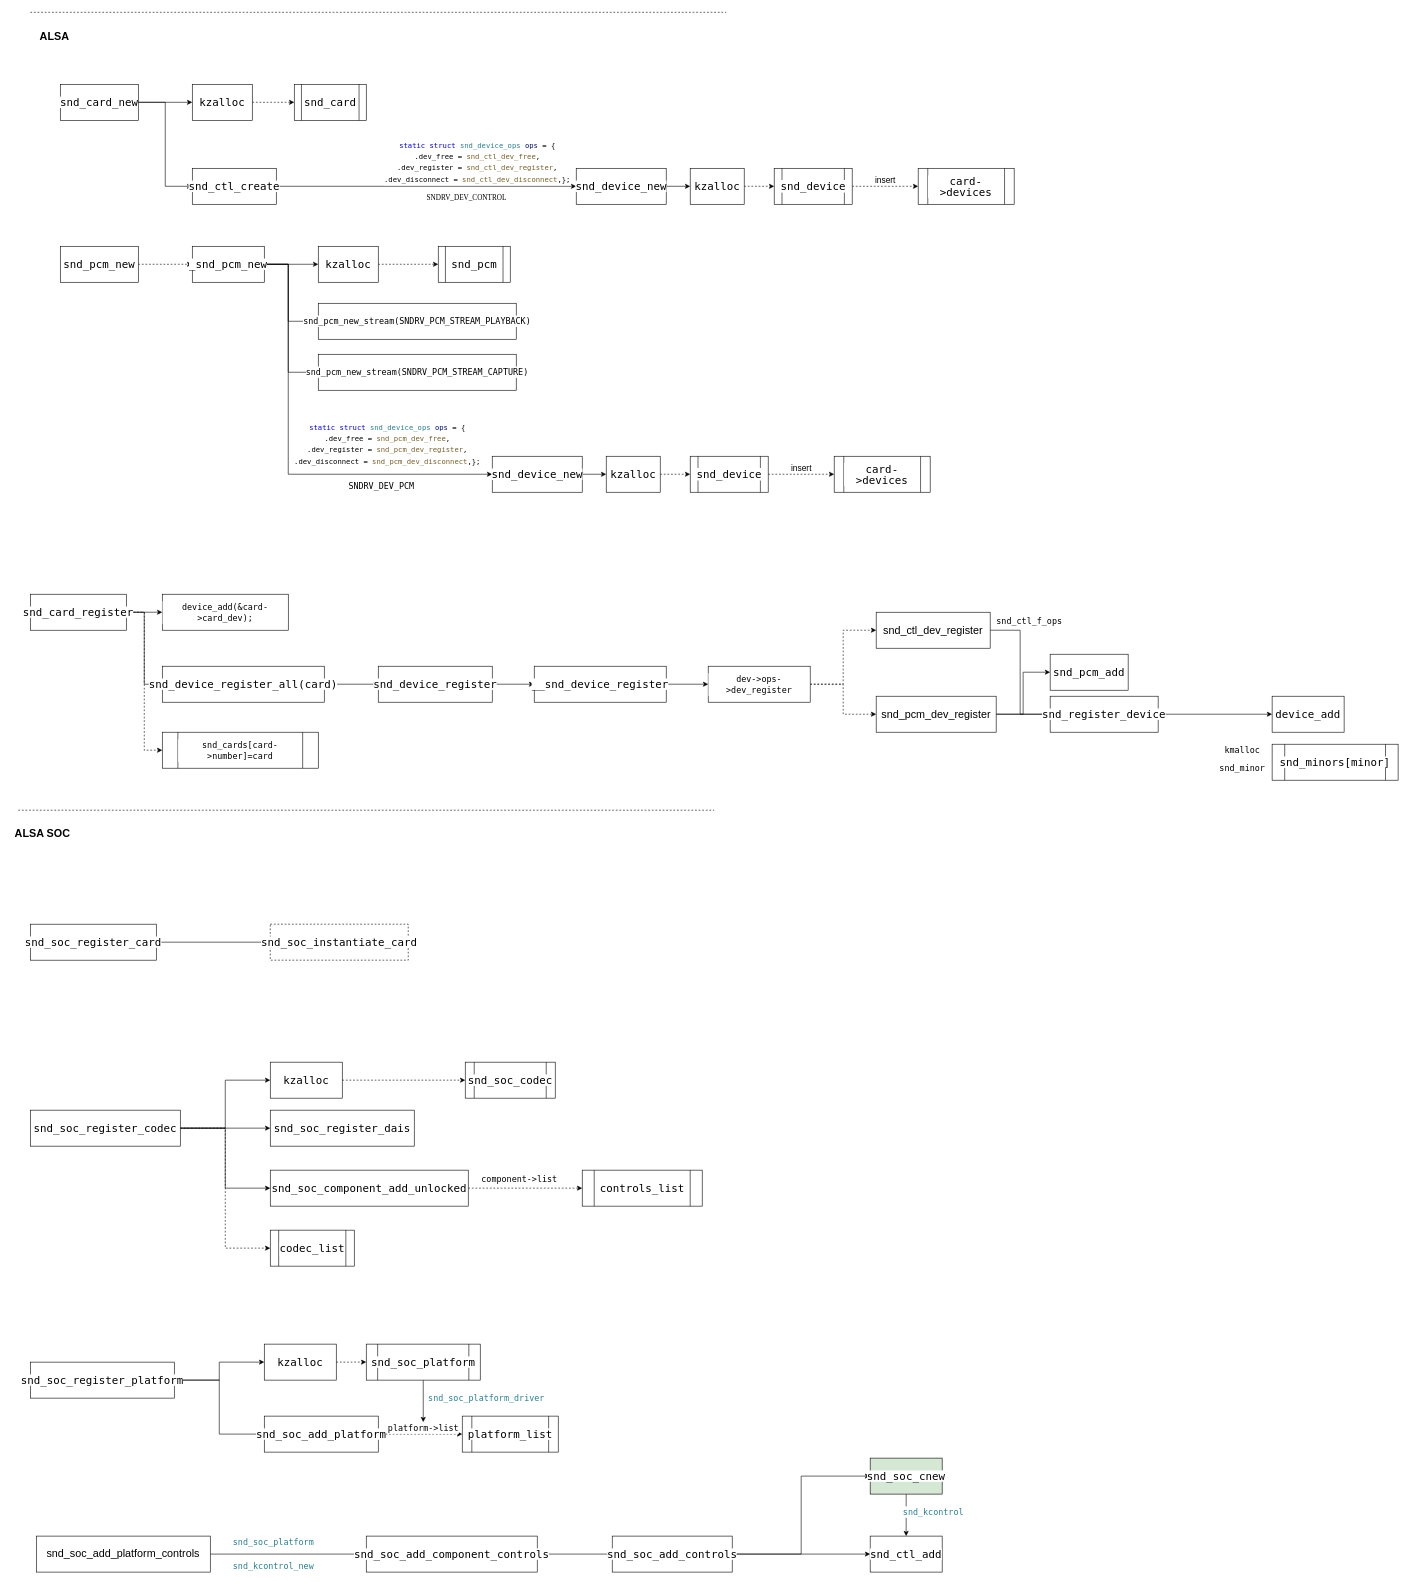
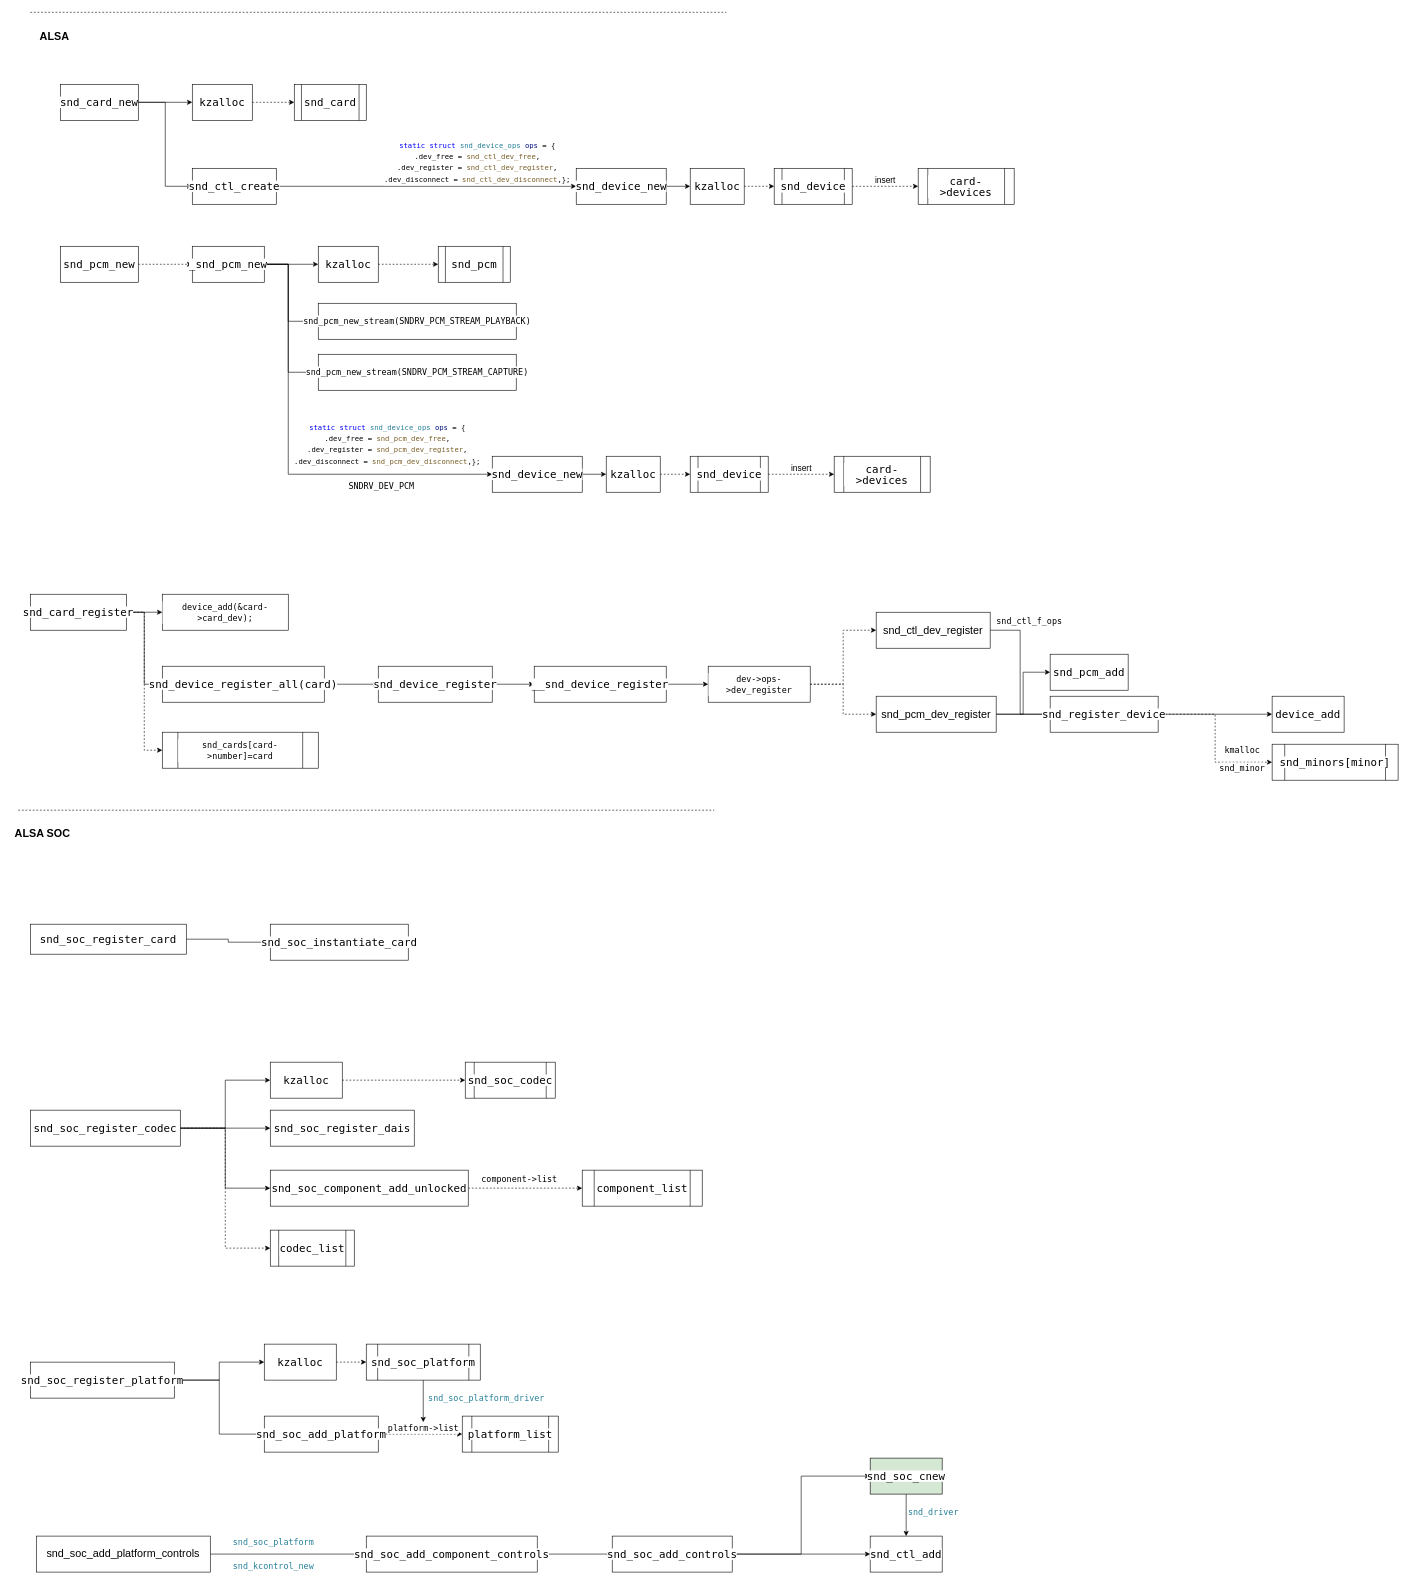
(467, 198) -> none
none -> (1266, 762)
(93, 942) -> (108, 939)
(339, 942) -> (339, 942)
(642, 1188) -> (642, 1188)
(934, 1512) -> (934, 1512)
